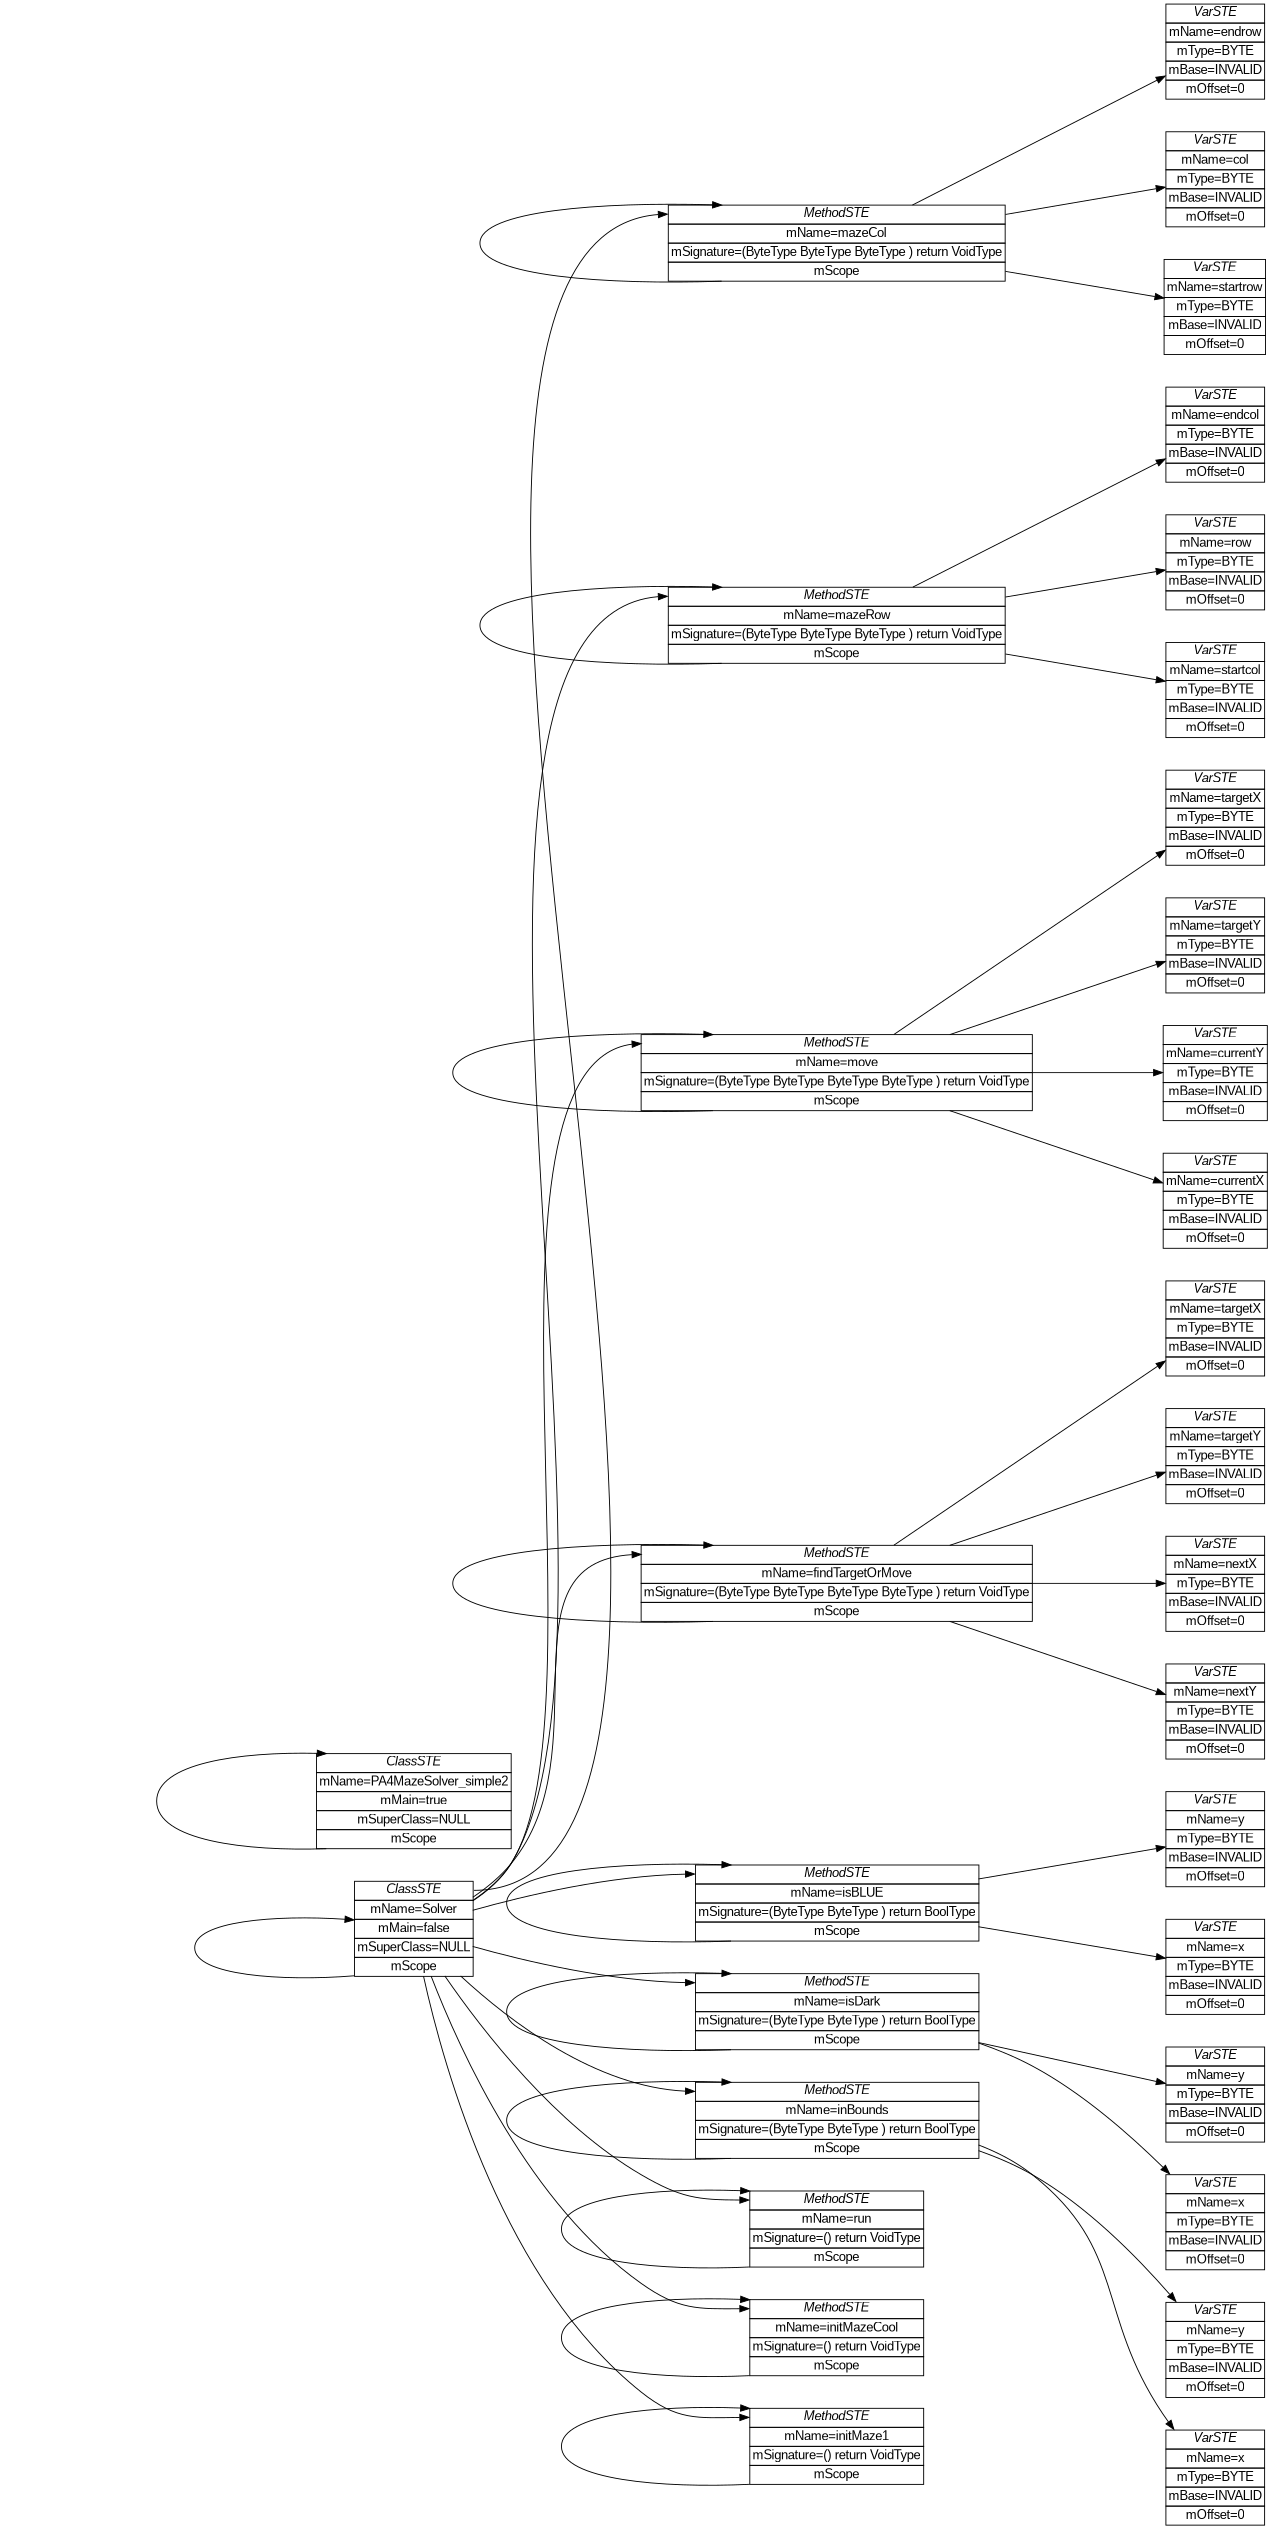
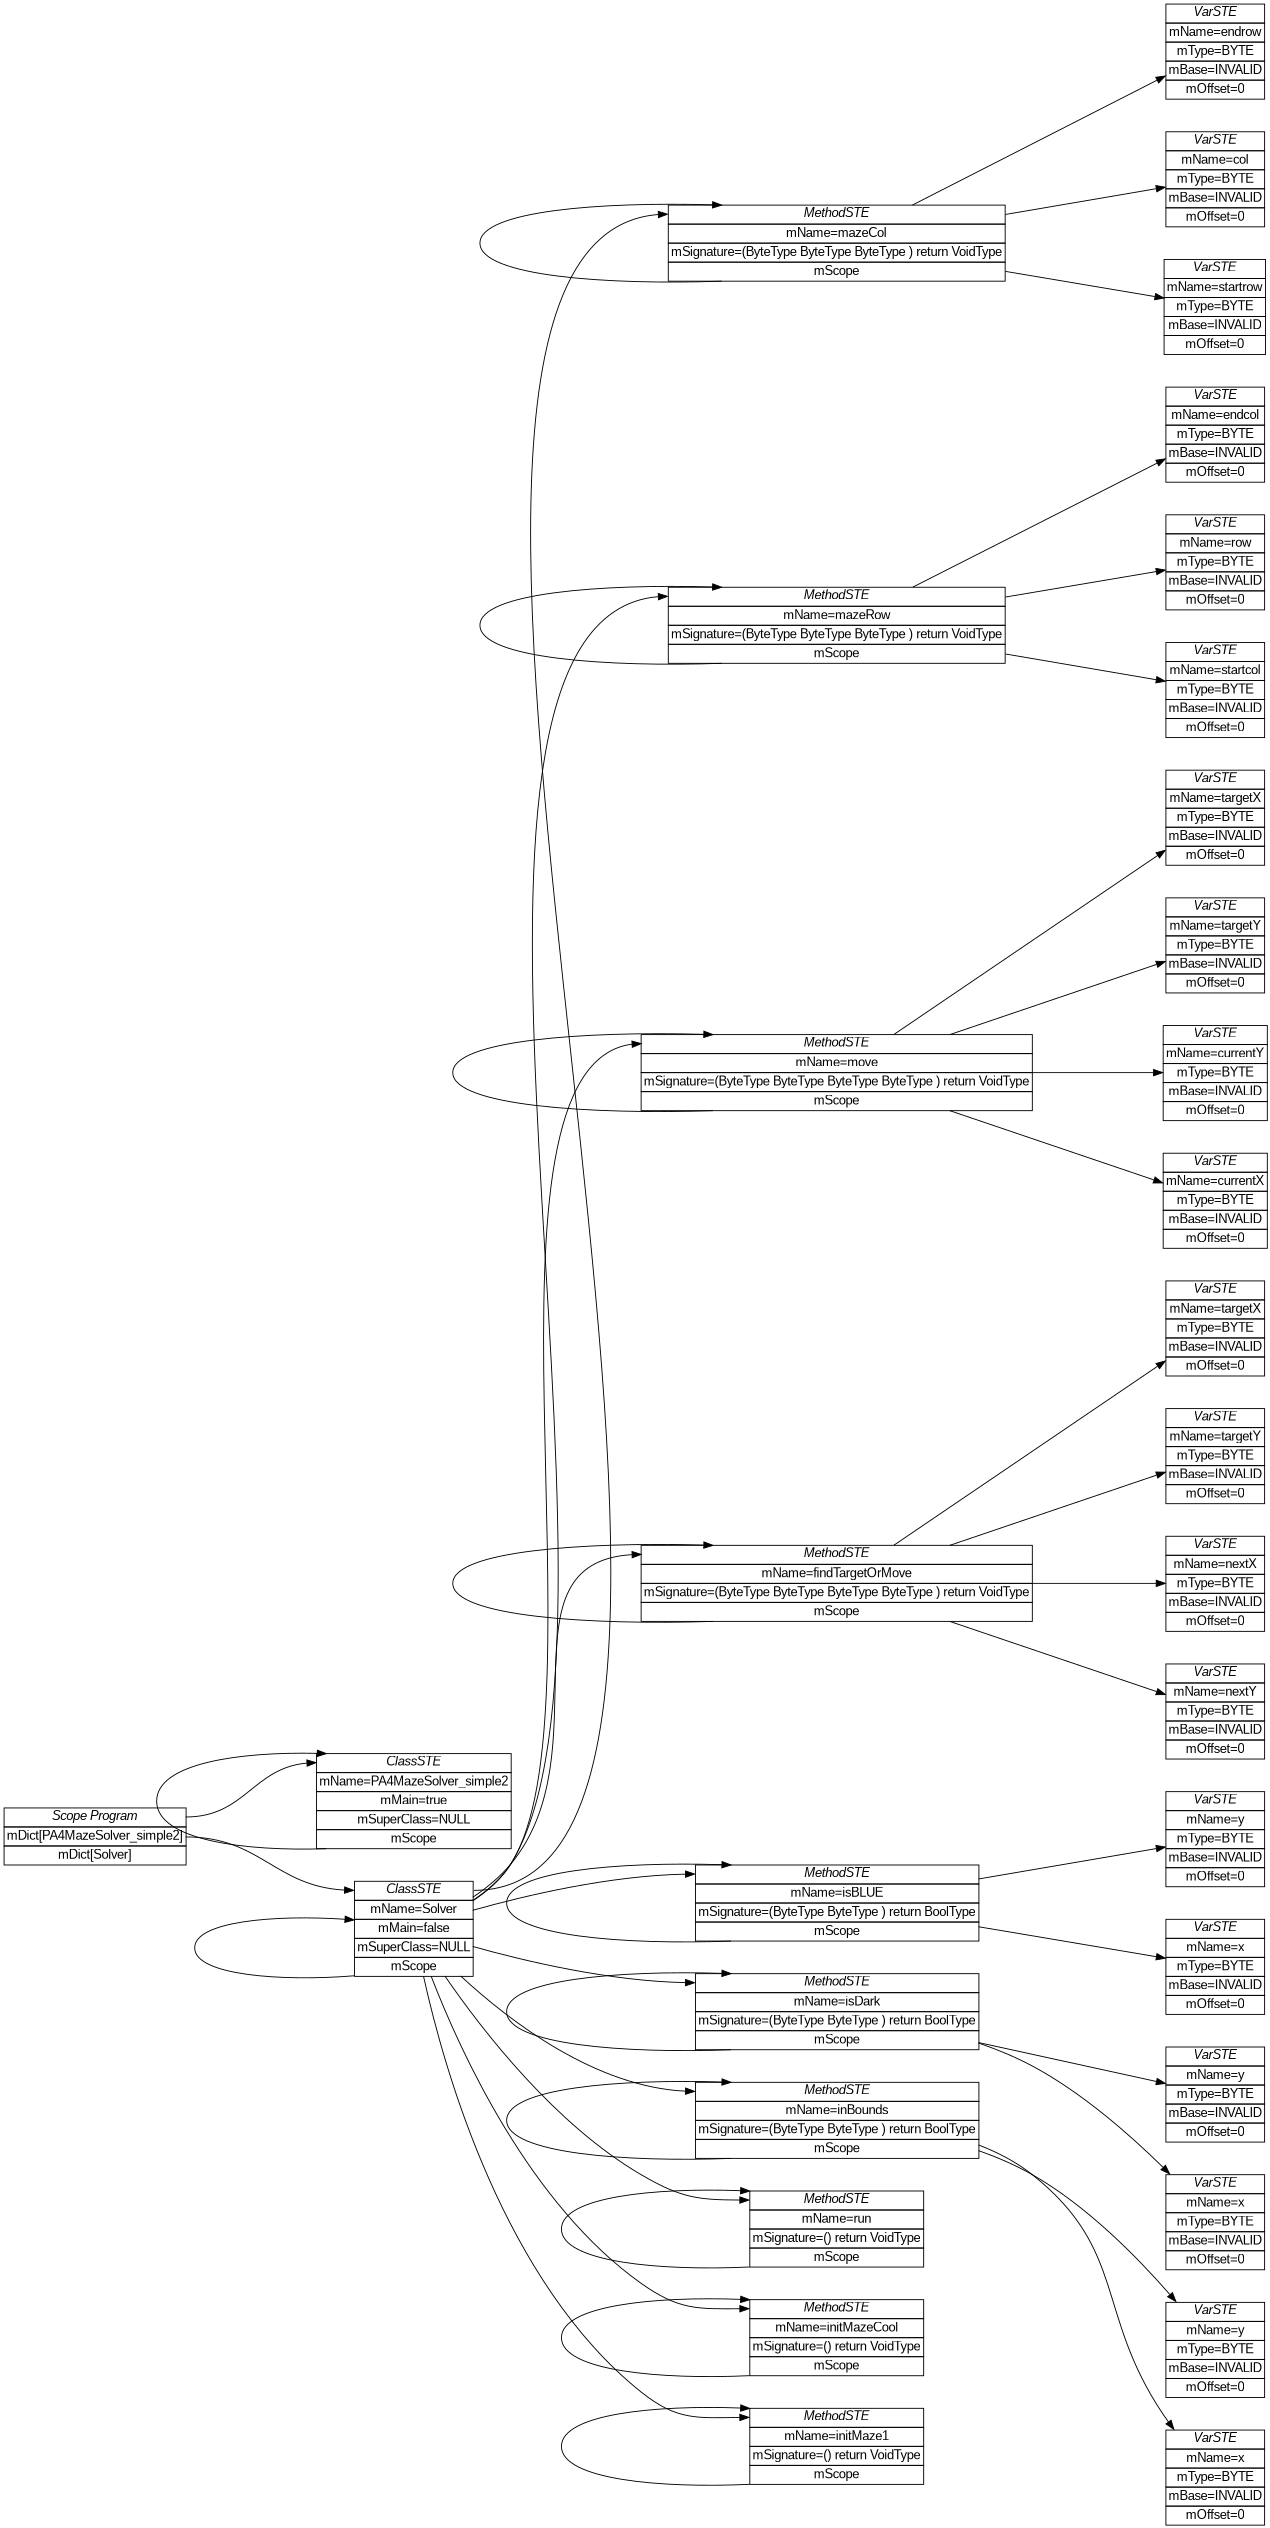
none -> (95, 1836)
